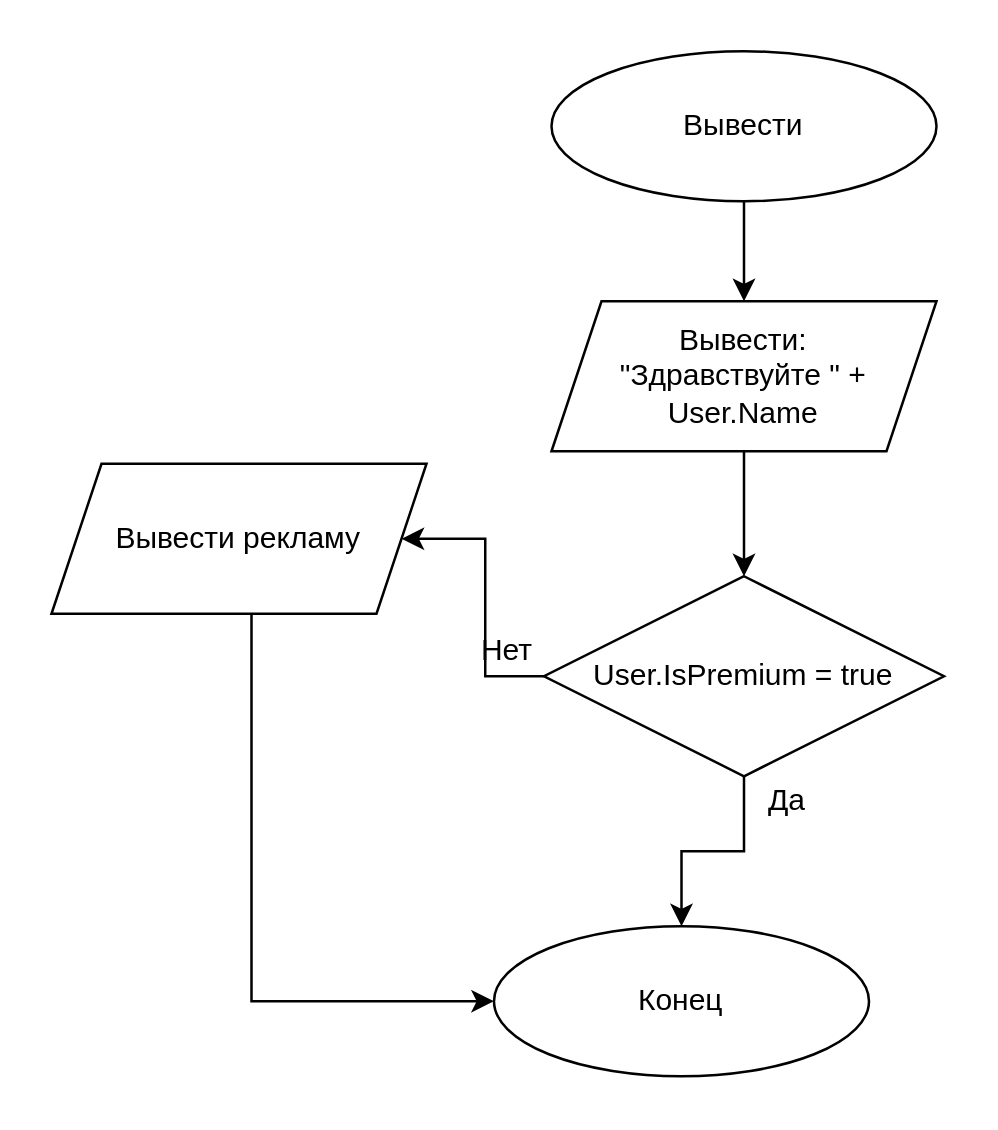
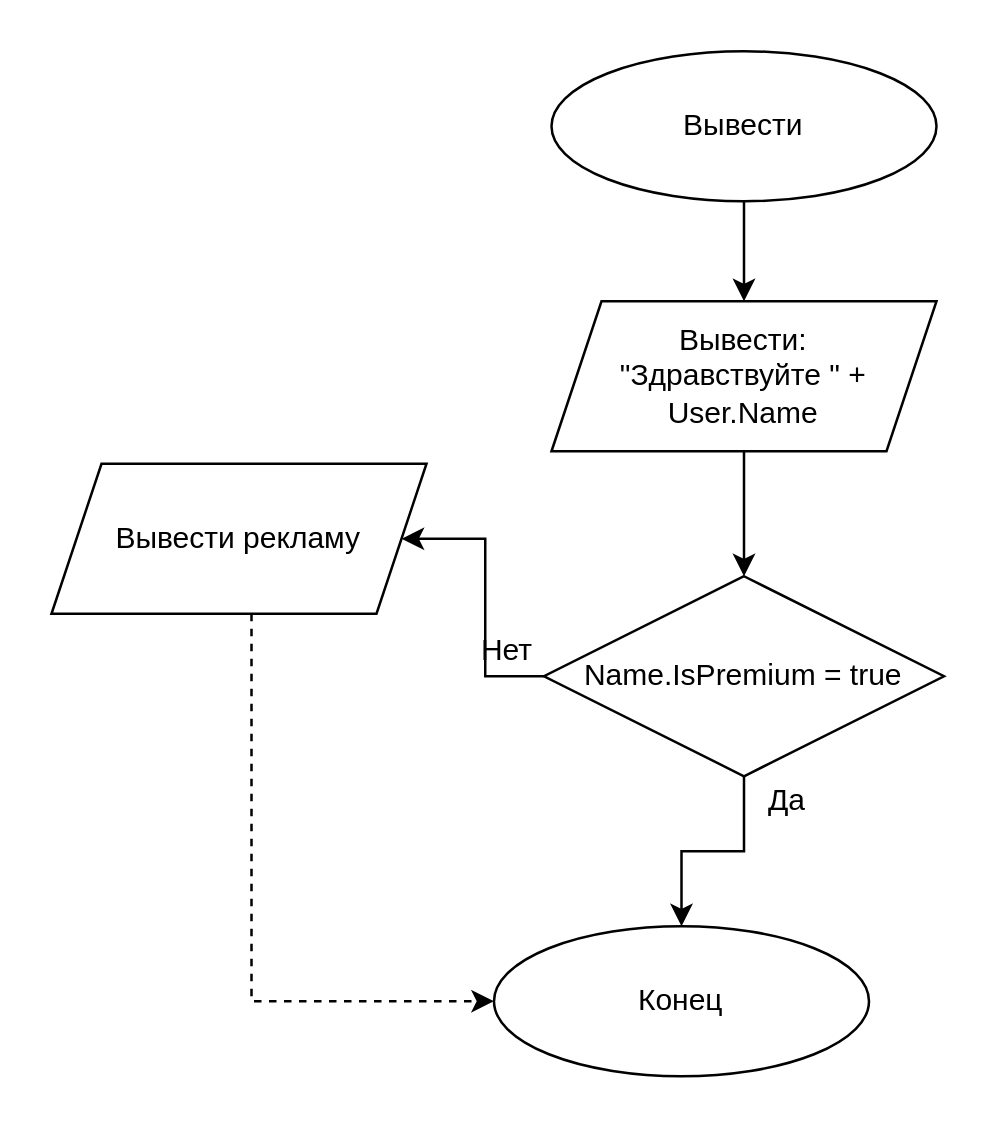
(744, 676) -> (744, 676)
(251, 923) -> (251, 923)
